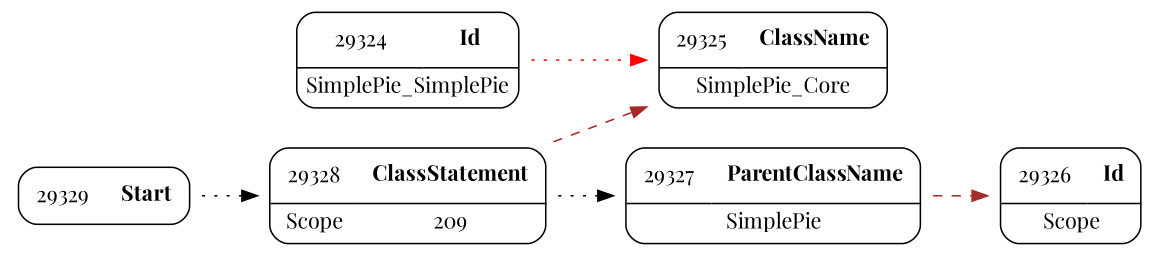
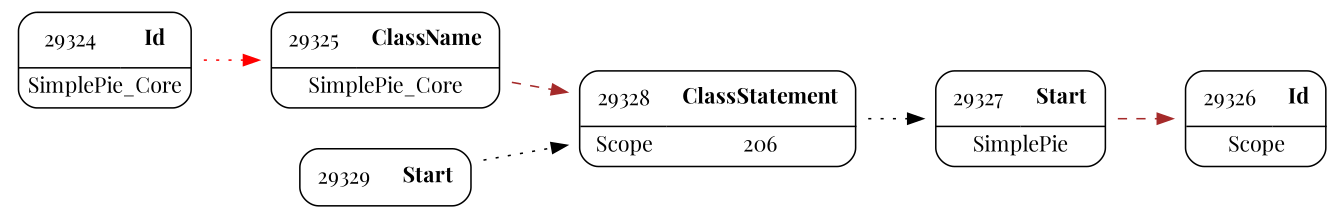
(408, 86) -> (105, 86)
(593, 127) -> (532, 86)
(816, 174) -> (1062, 97)
(451, 222) -> (761, 145)
